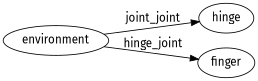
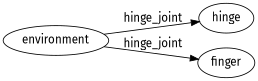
(153, 19) -> (153, 19)
